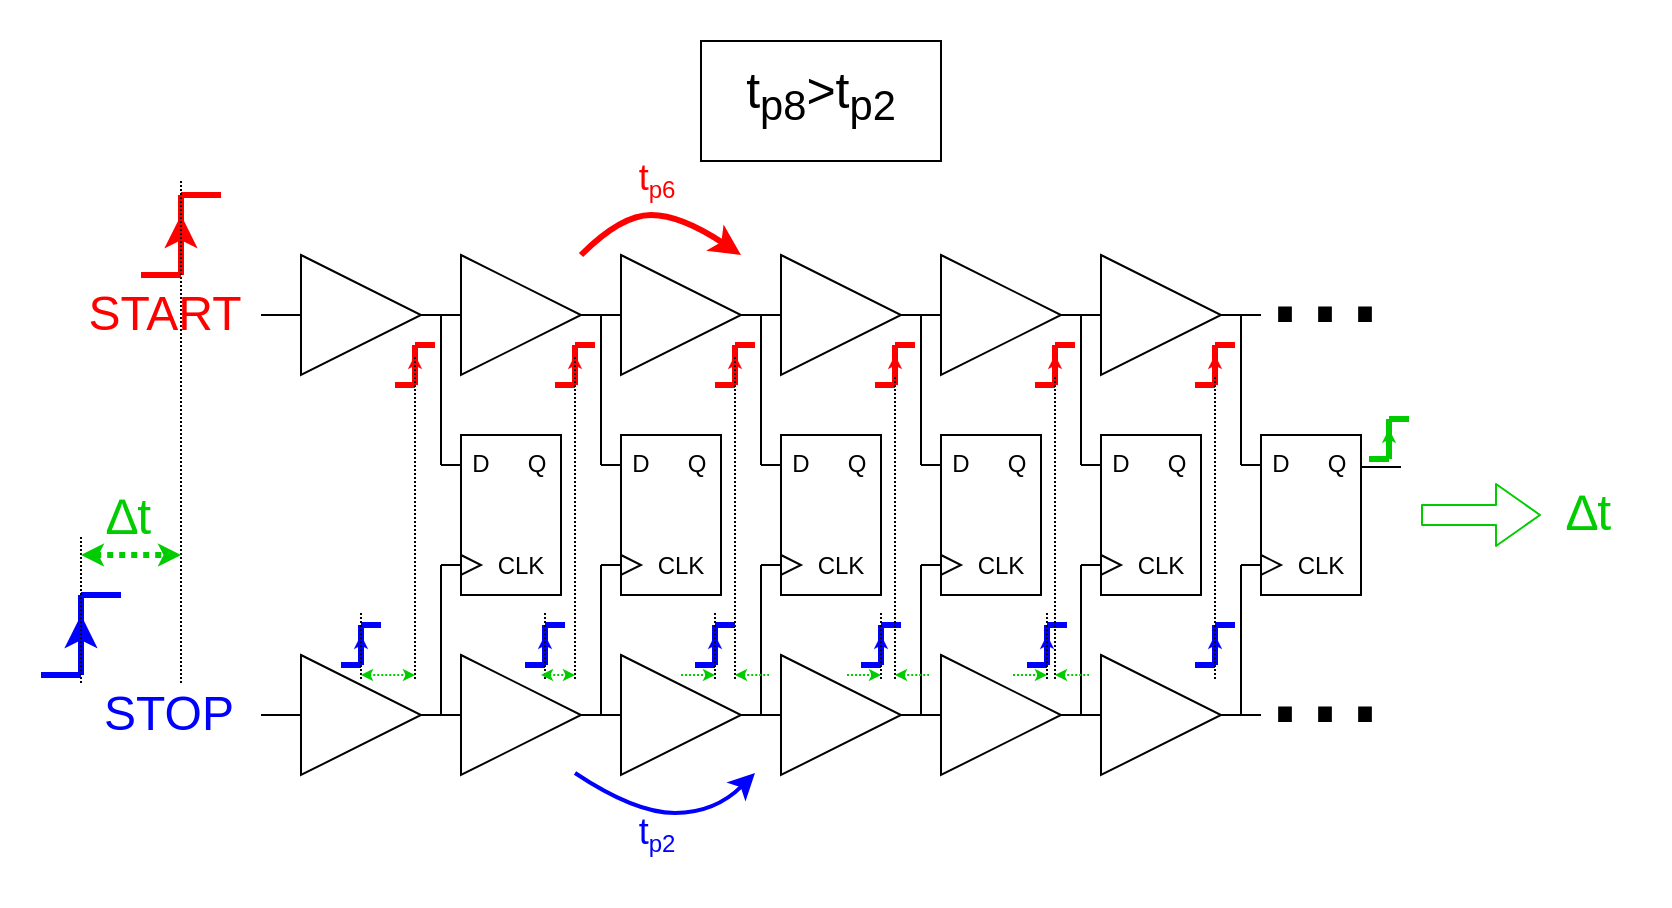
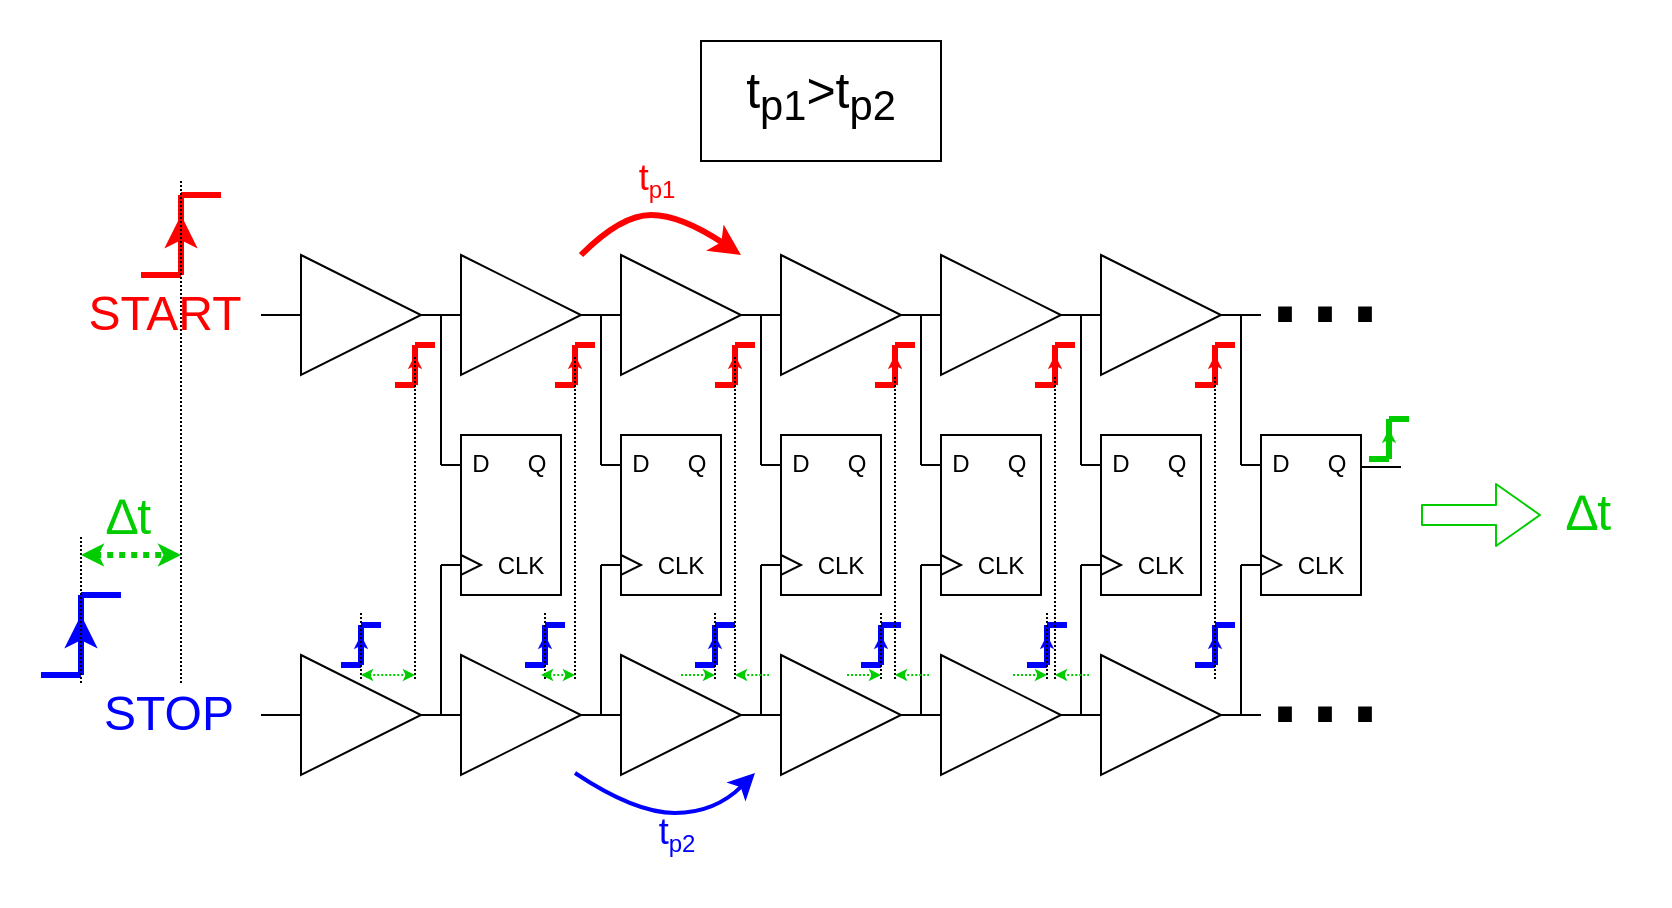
(822, 95) -> (822, 95)
(658, 181) -> (658, 181)
(657, 835) -> (677, 835)
